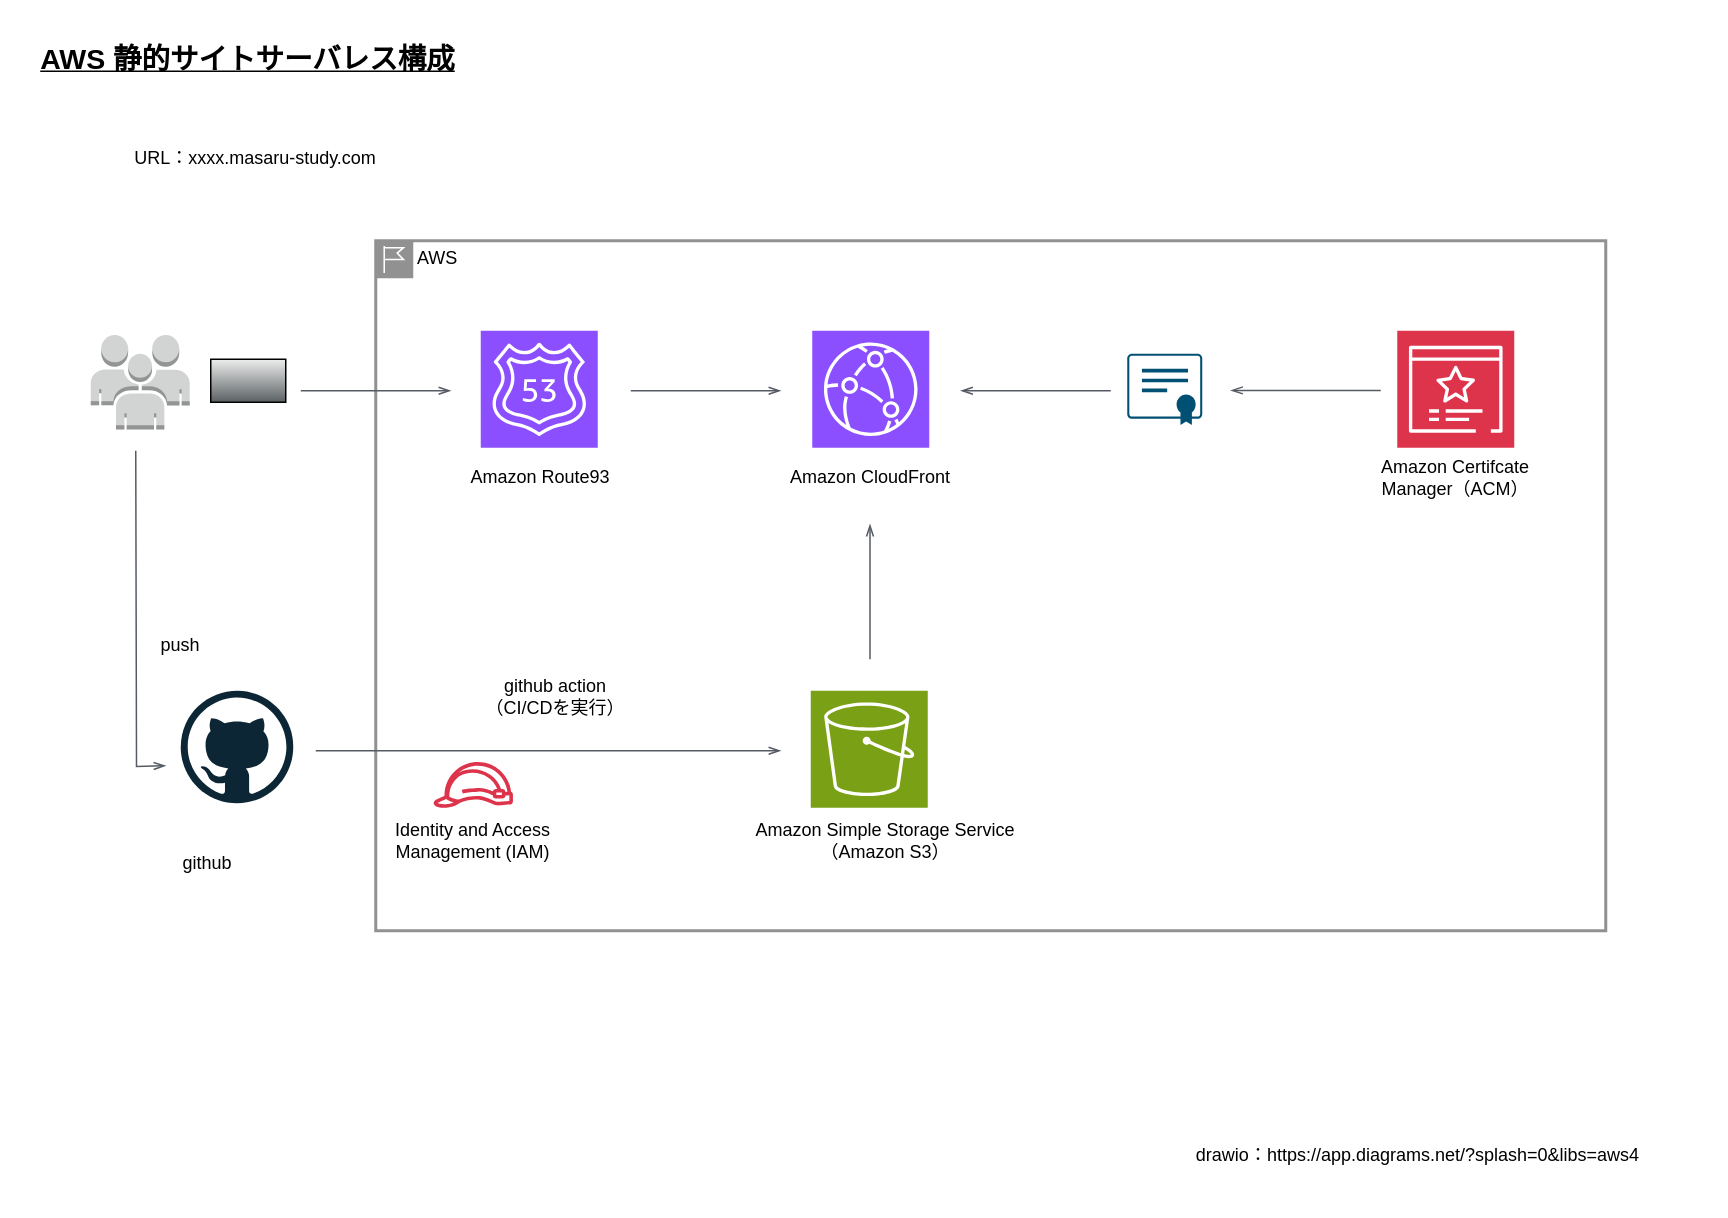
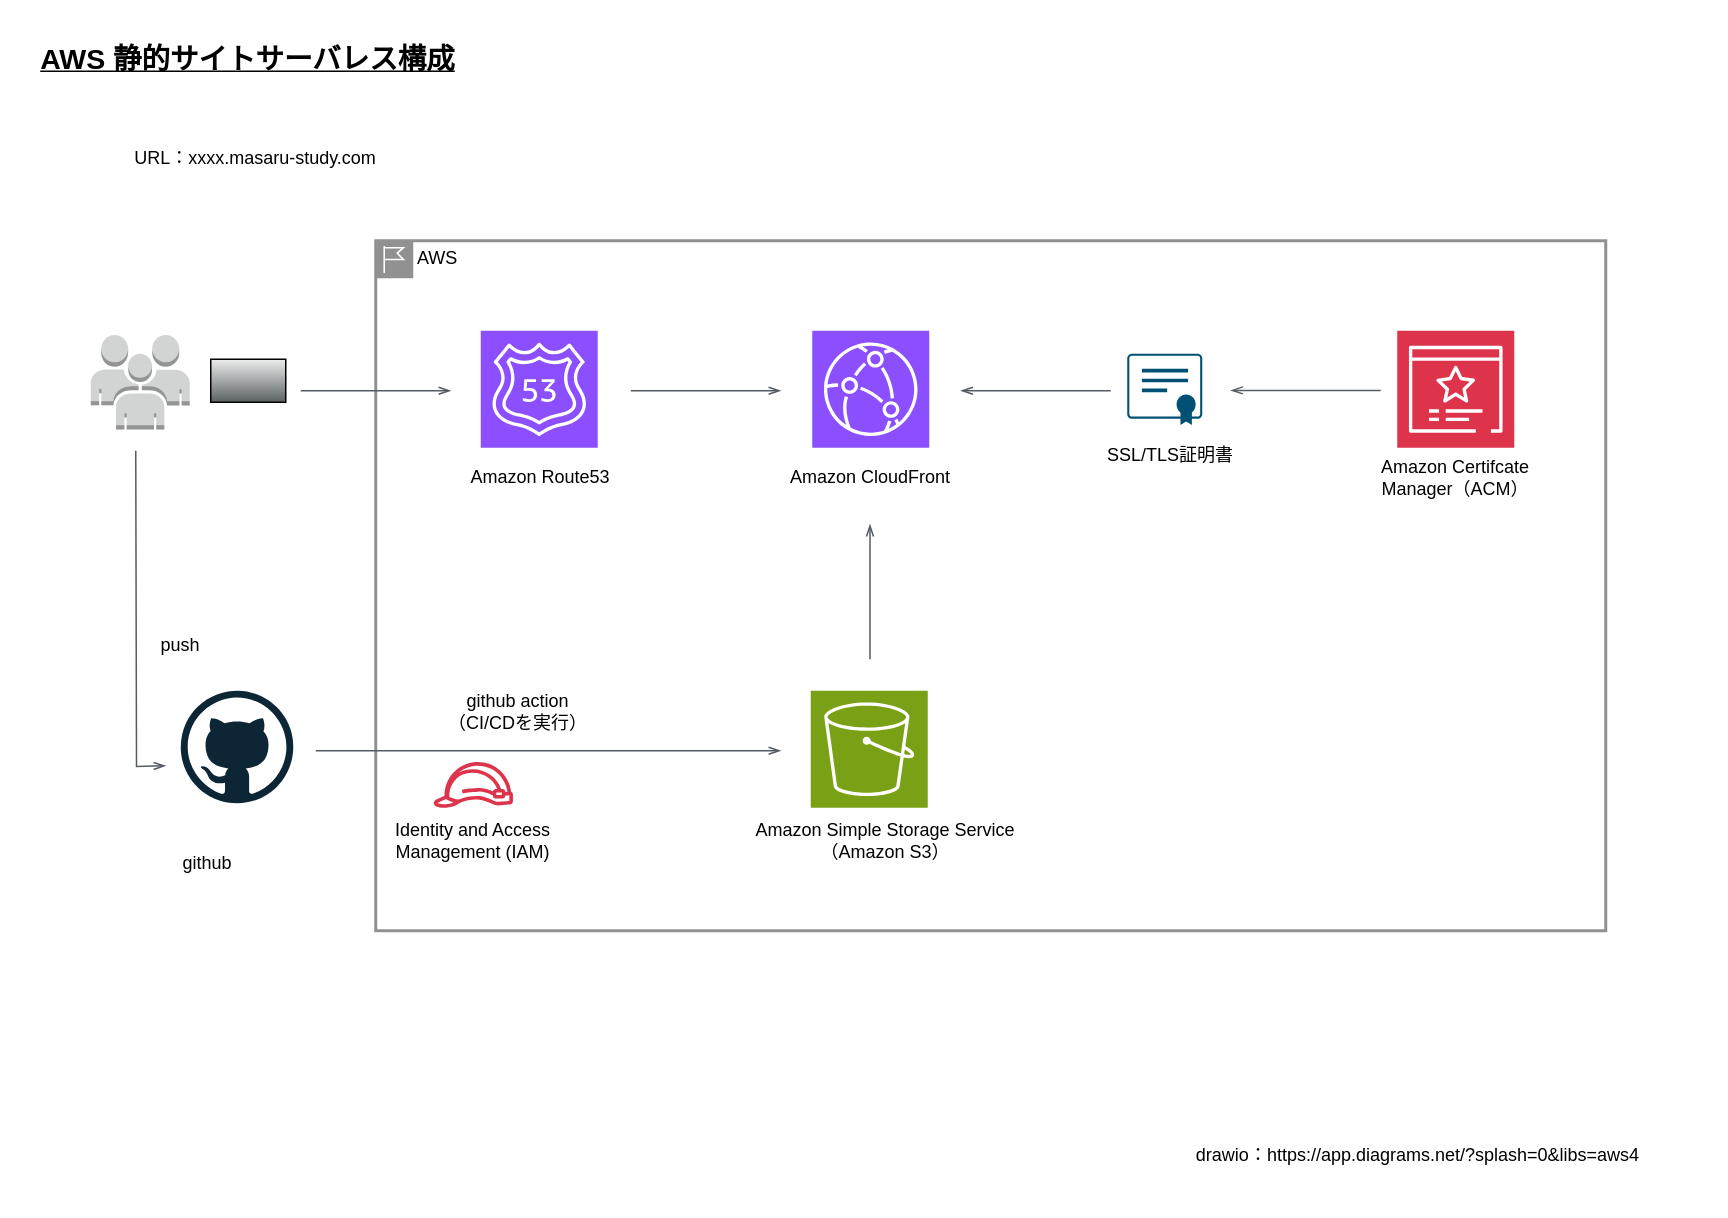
none -> (1171, 455)
(541, 478) -> (541, 478)
(556, 697) -> (518, 712)
